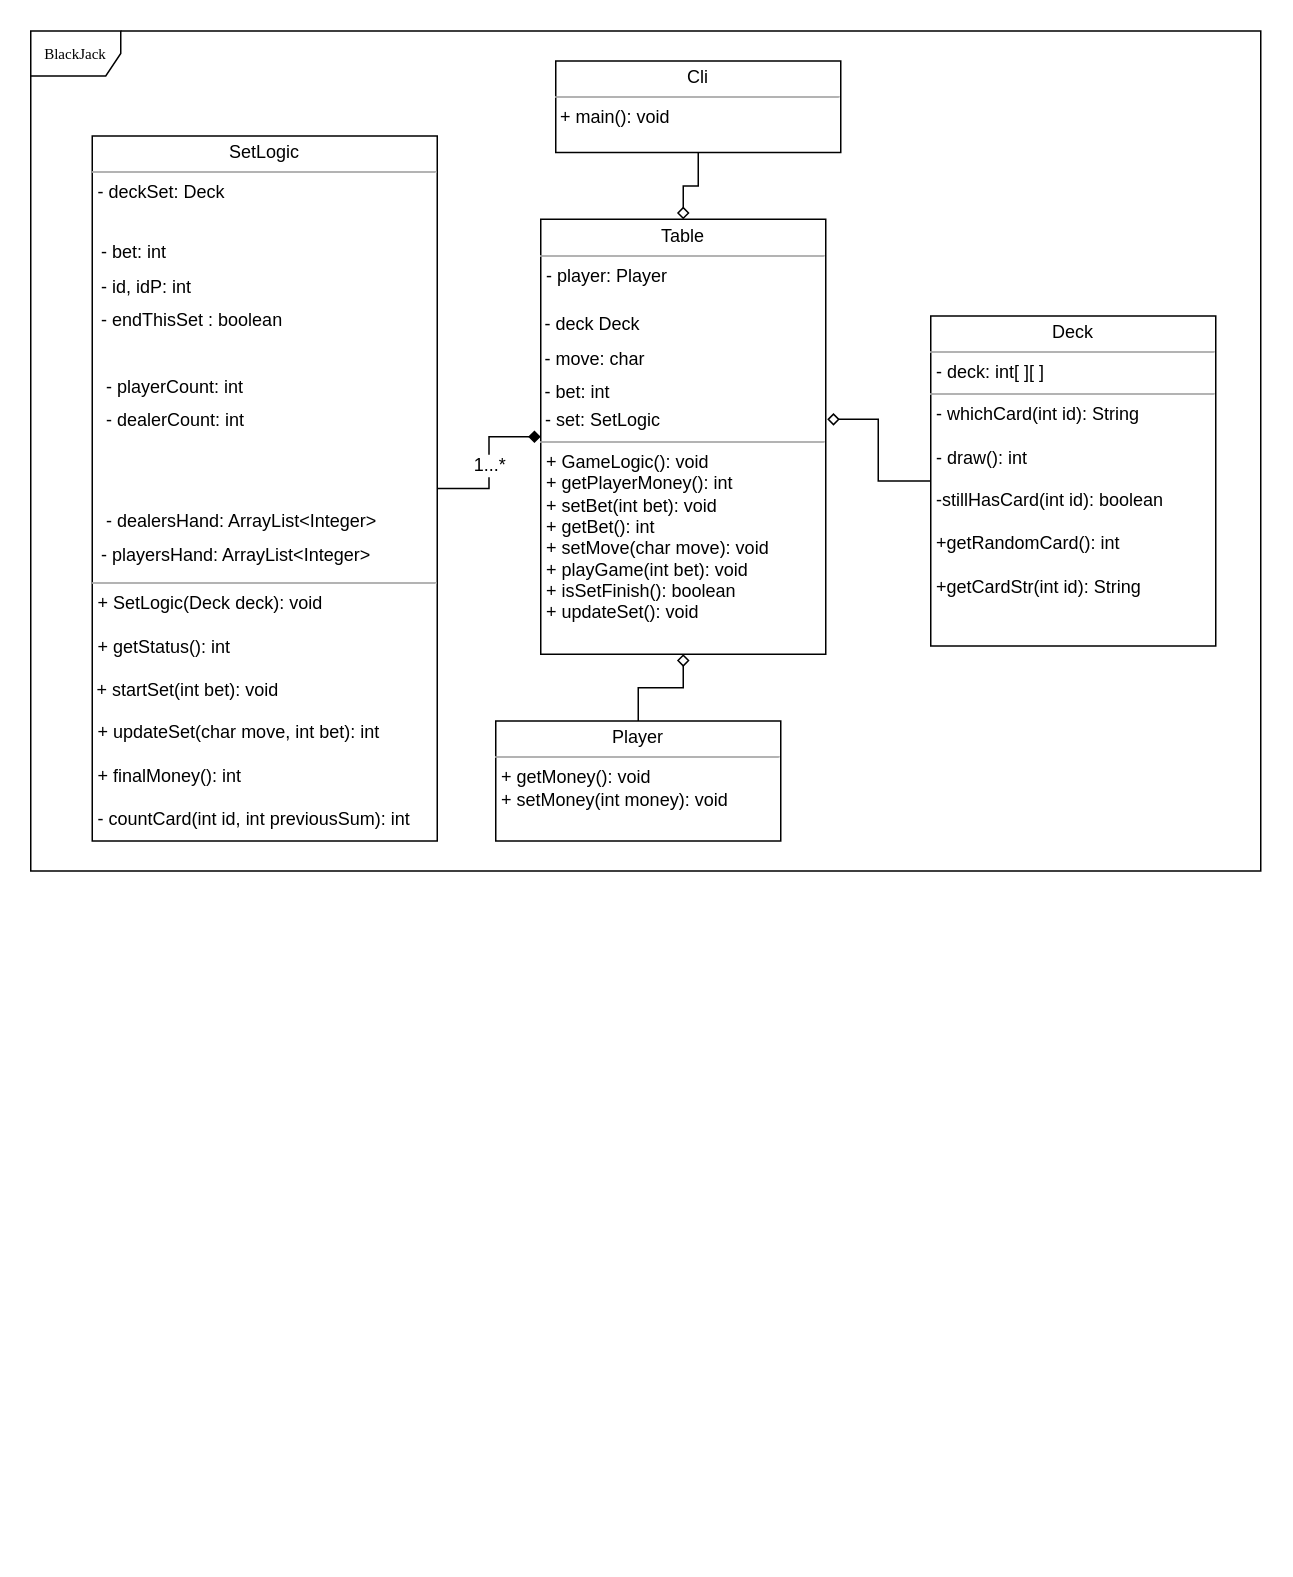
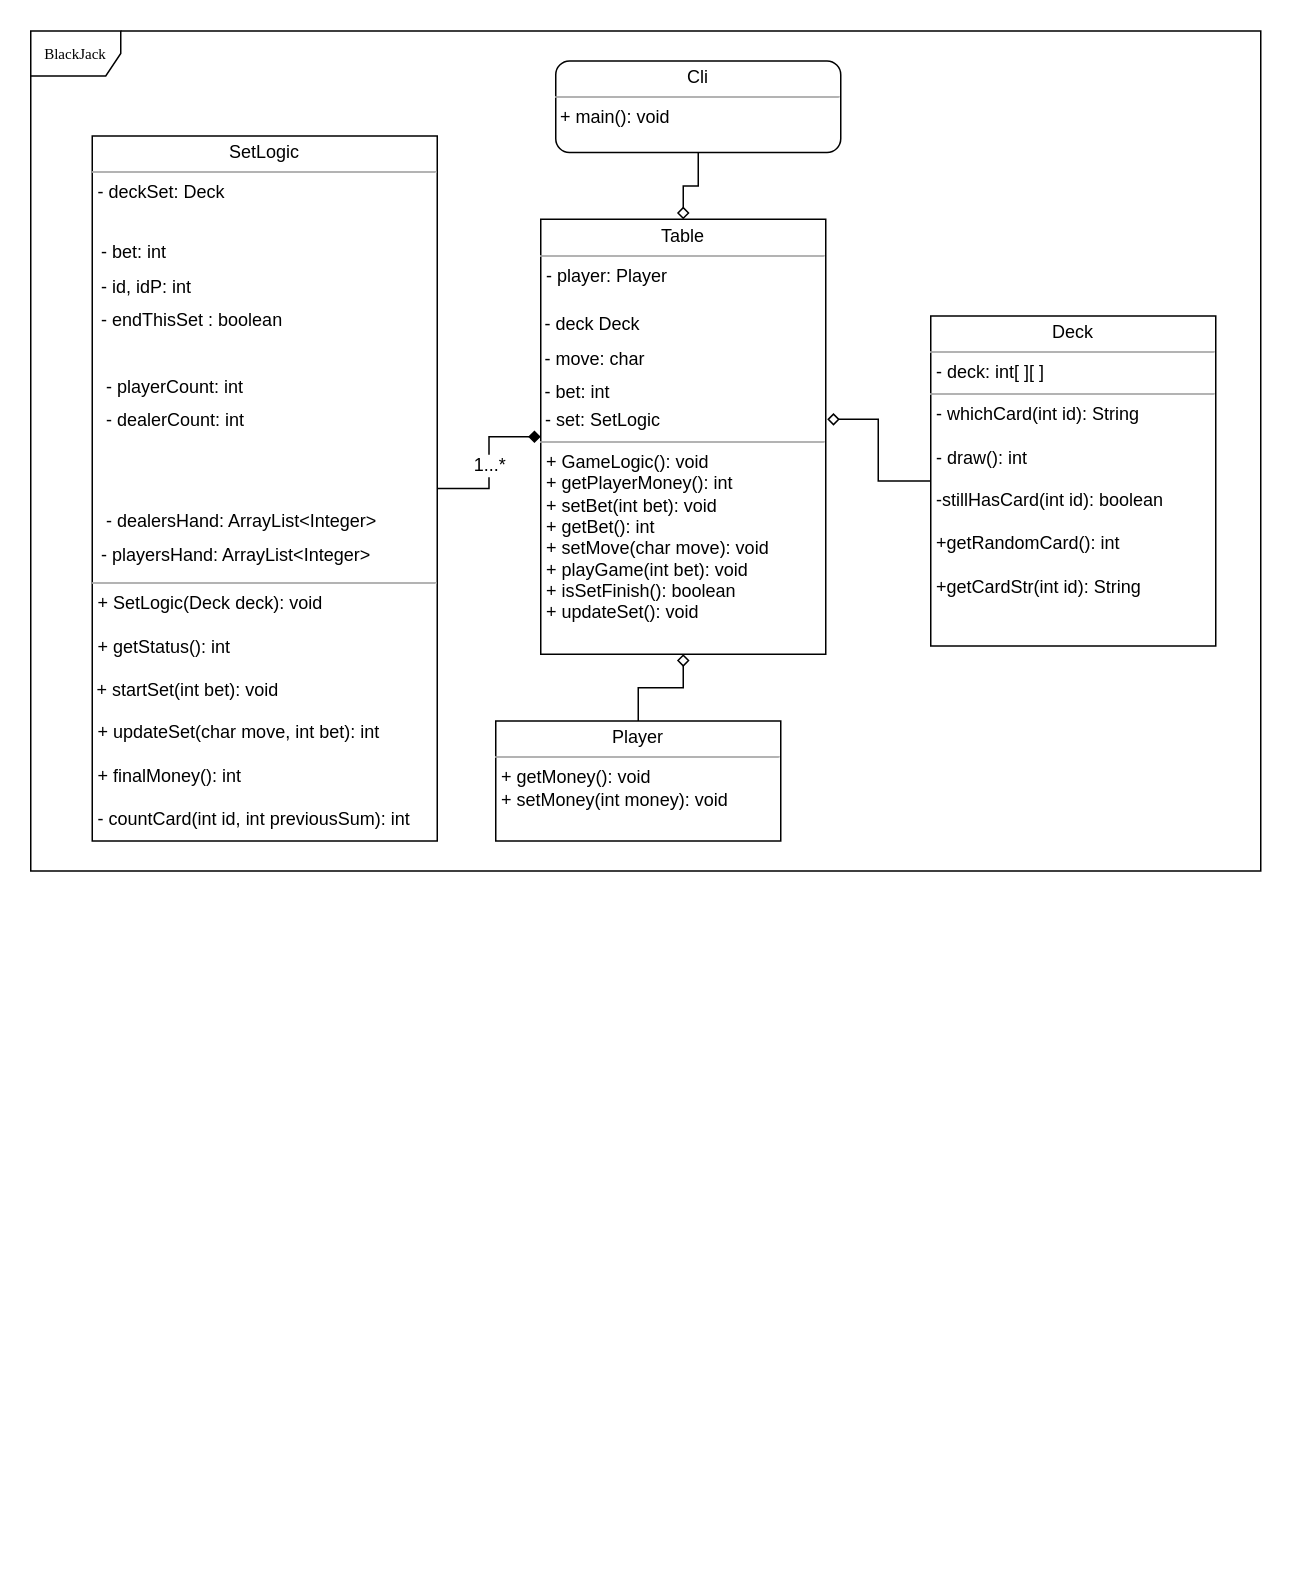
(698, 107) -> (698, 107)
